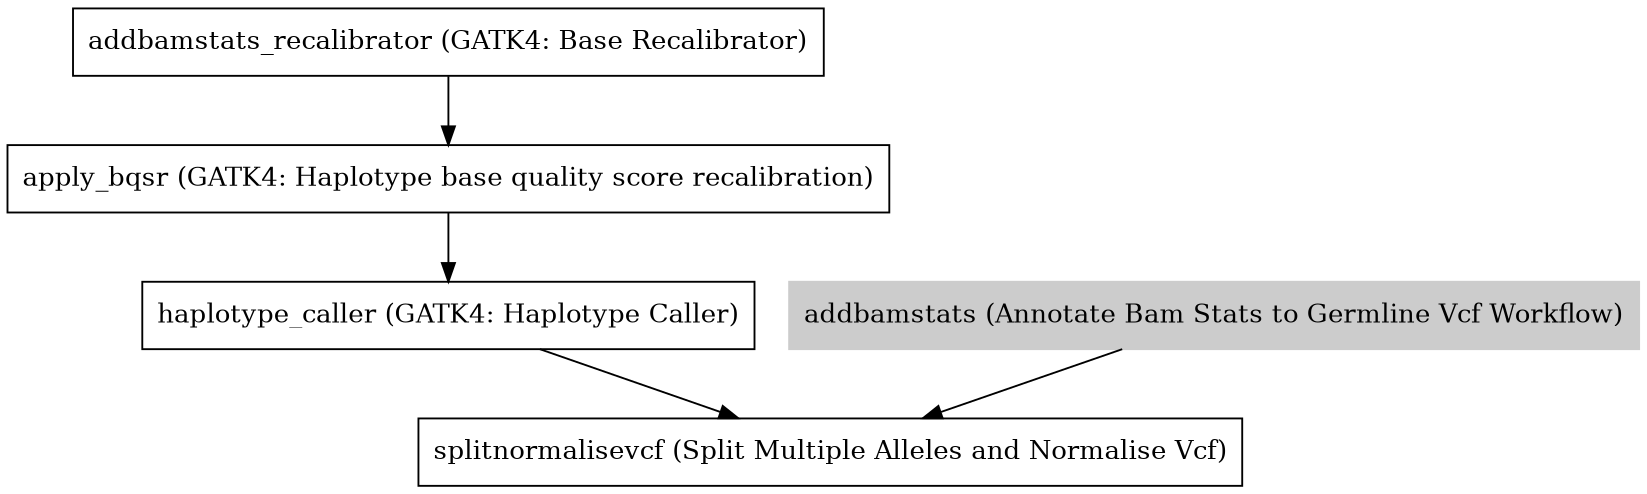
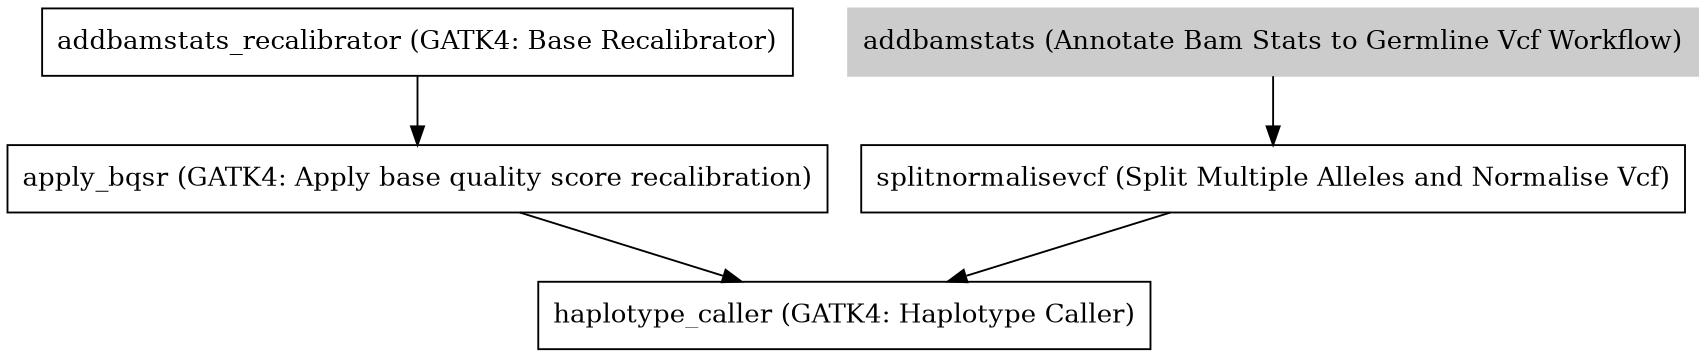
(448, 179) -> (418, 179)
(630, 381) -> (1068, 244)
